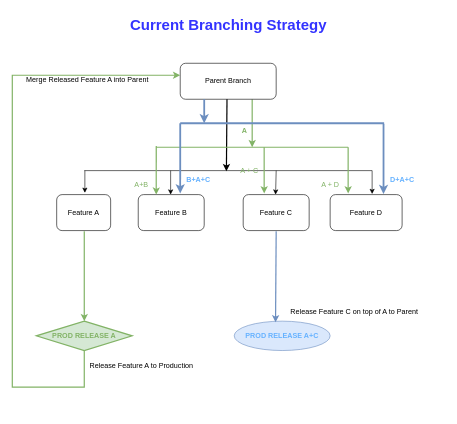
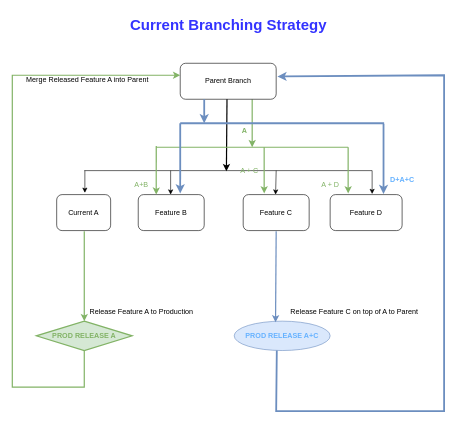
(198, 180) -> none
(84, 213) -> (84, 213)
none -> (444, 277)
(141, 366) -> (141, 312)
